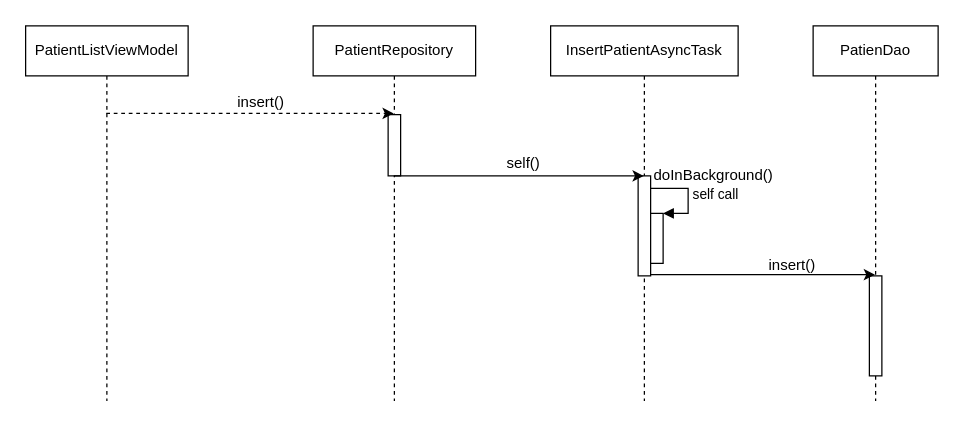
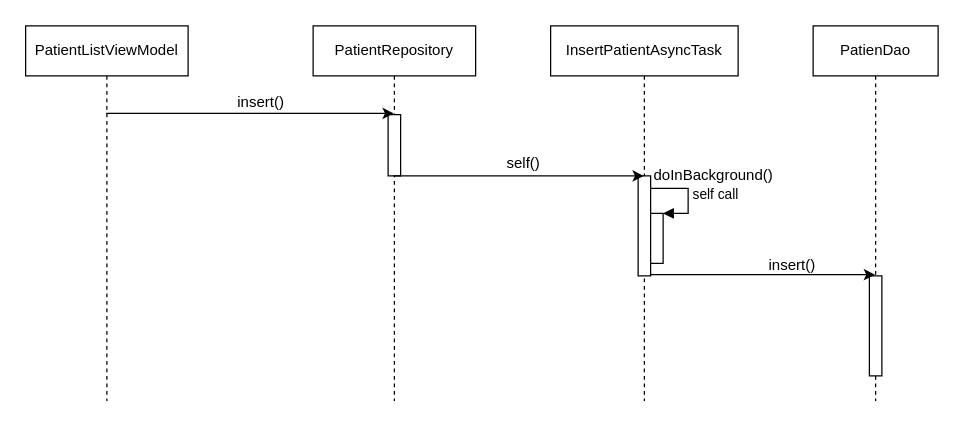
(244, 113) -> (244, 113)
